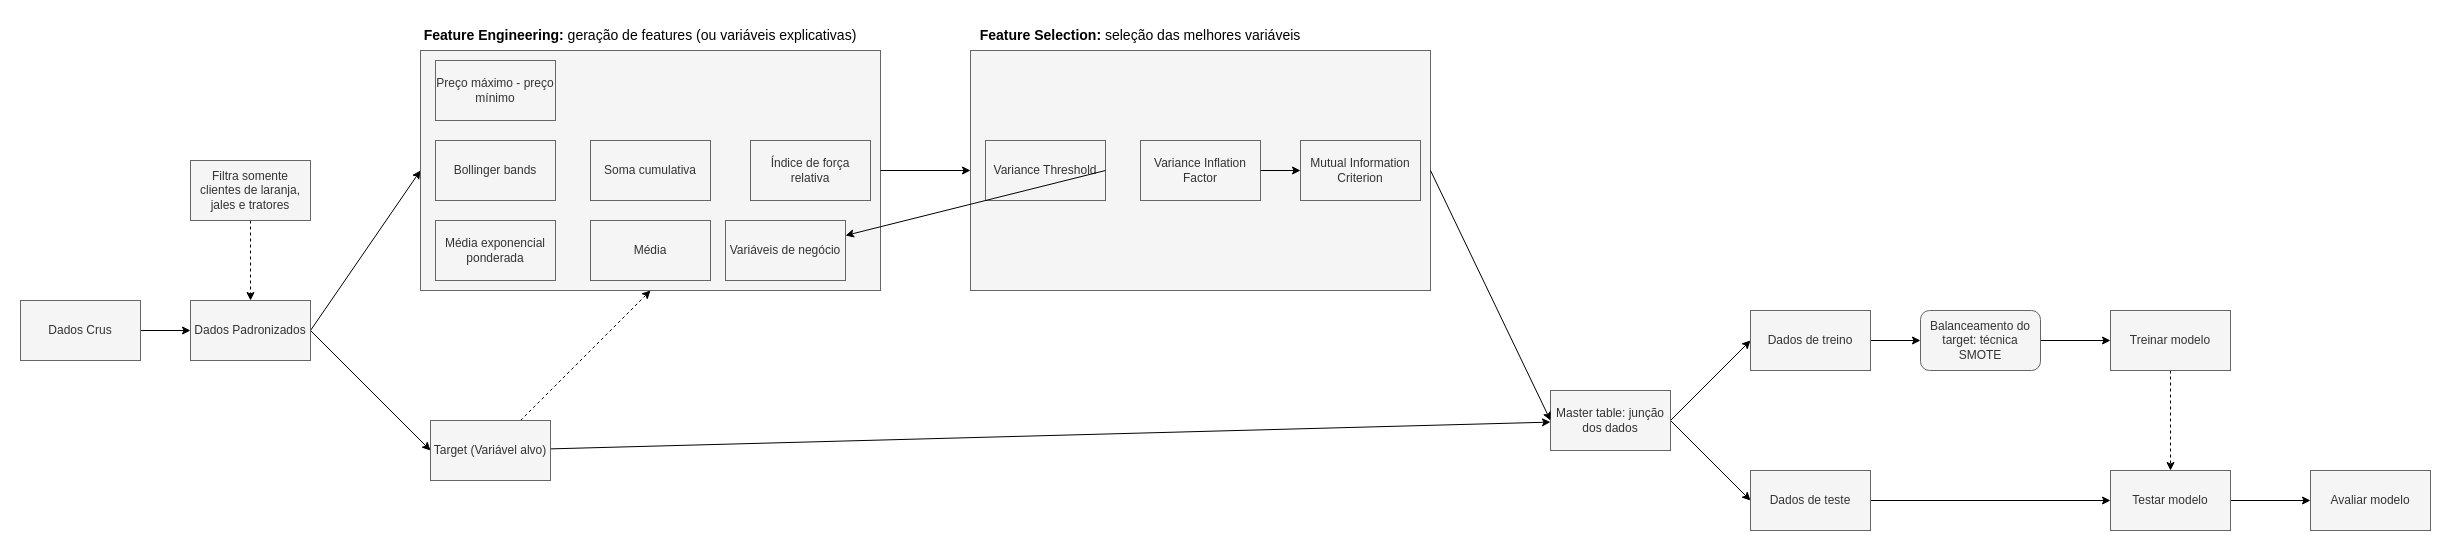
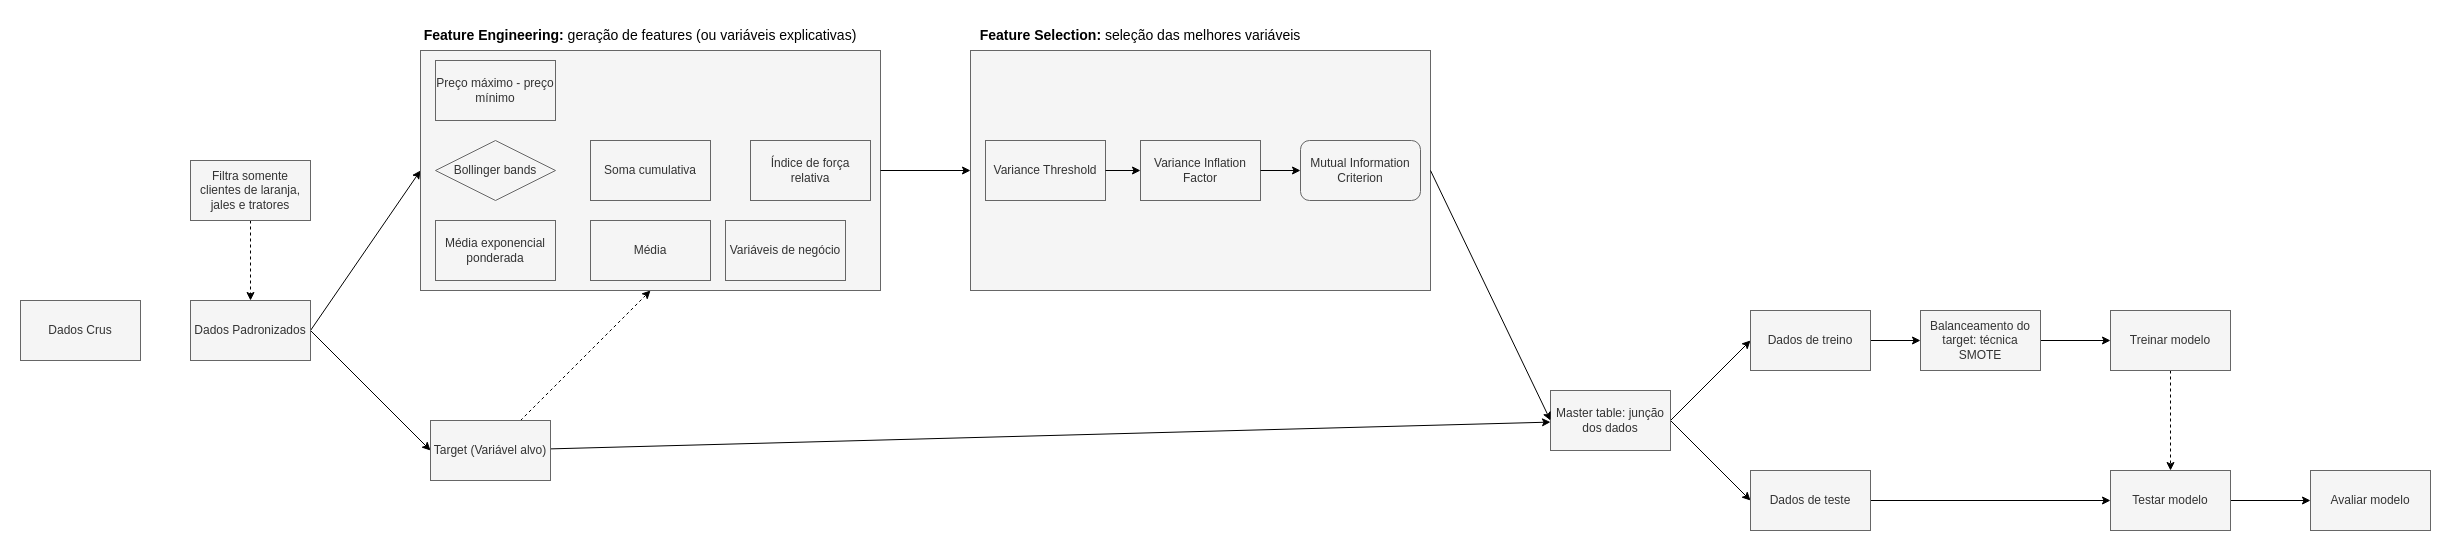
(496, 171) -> (496, 171)
(1361, 171) -> (1361, 171)
(979, 202) -> (1120, 171)
(162, 331) -> none
(1981, 341) -> (1981, 341)
